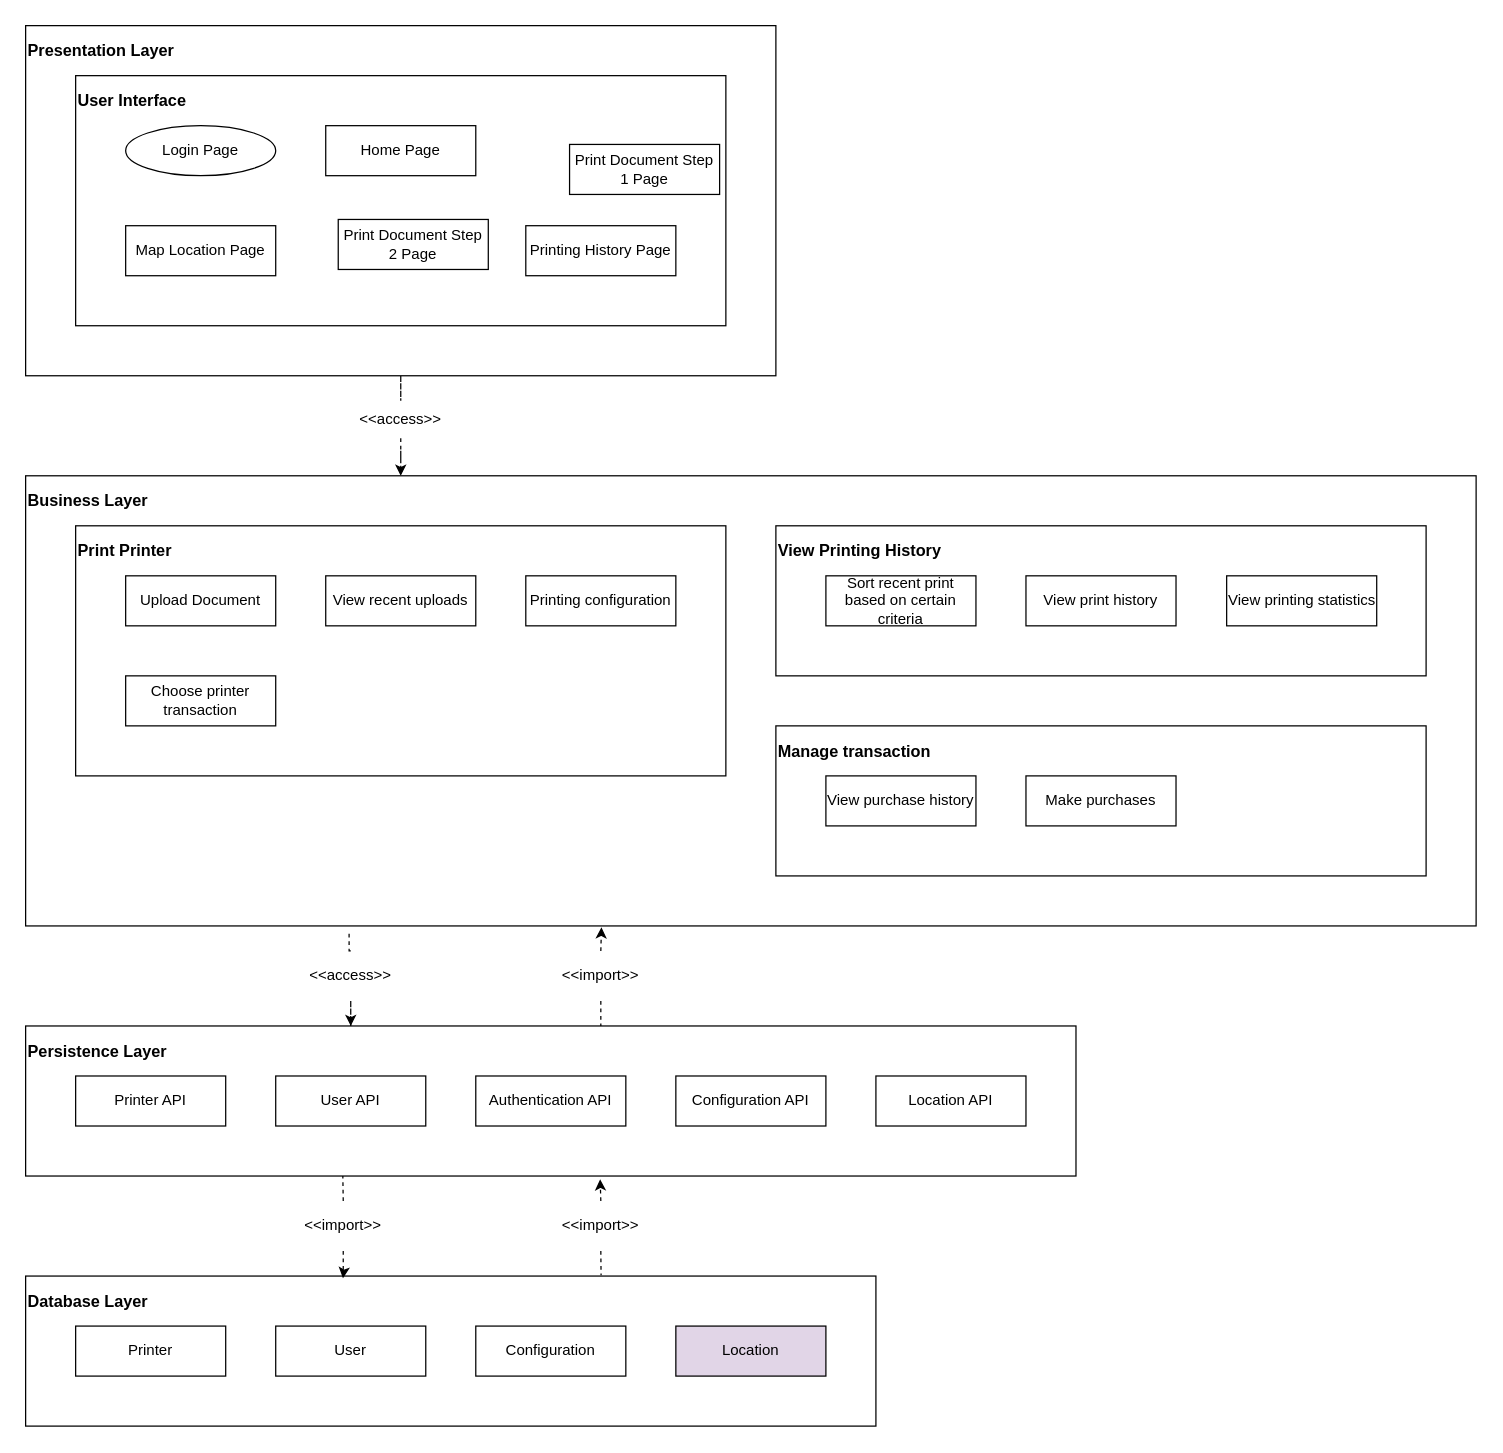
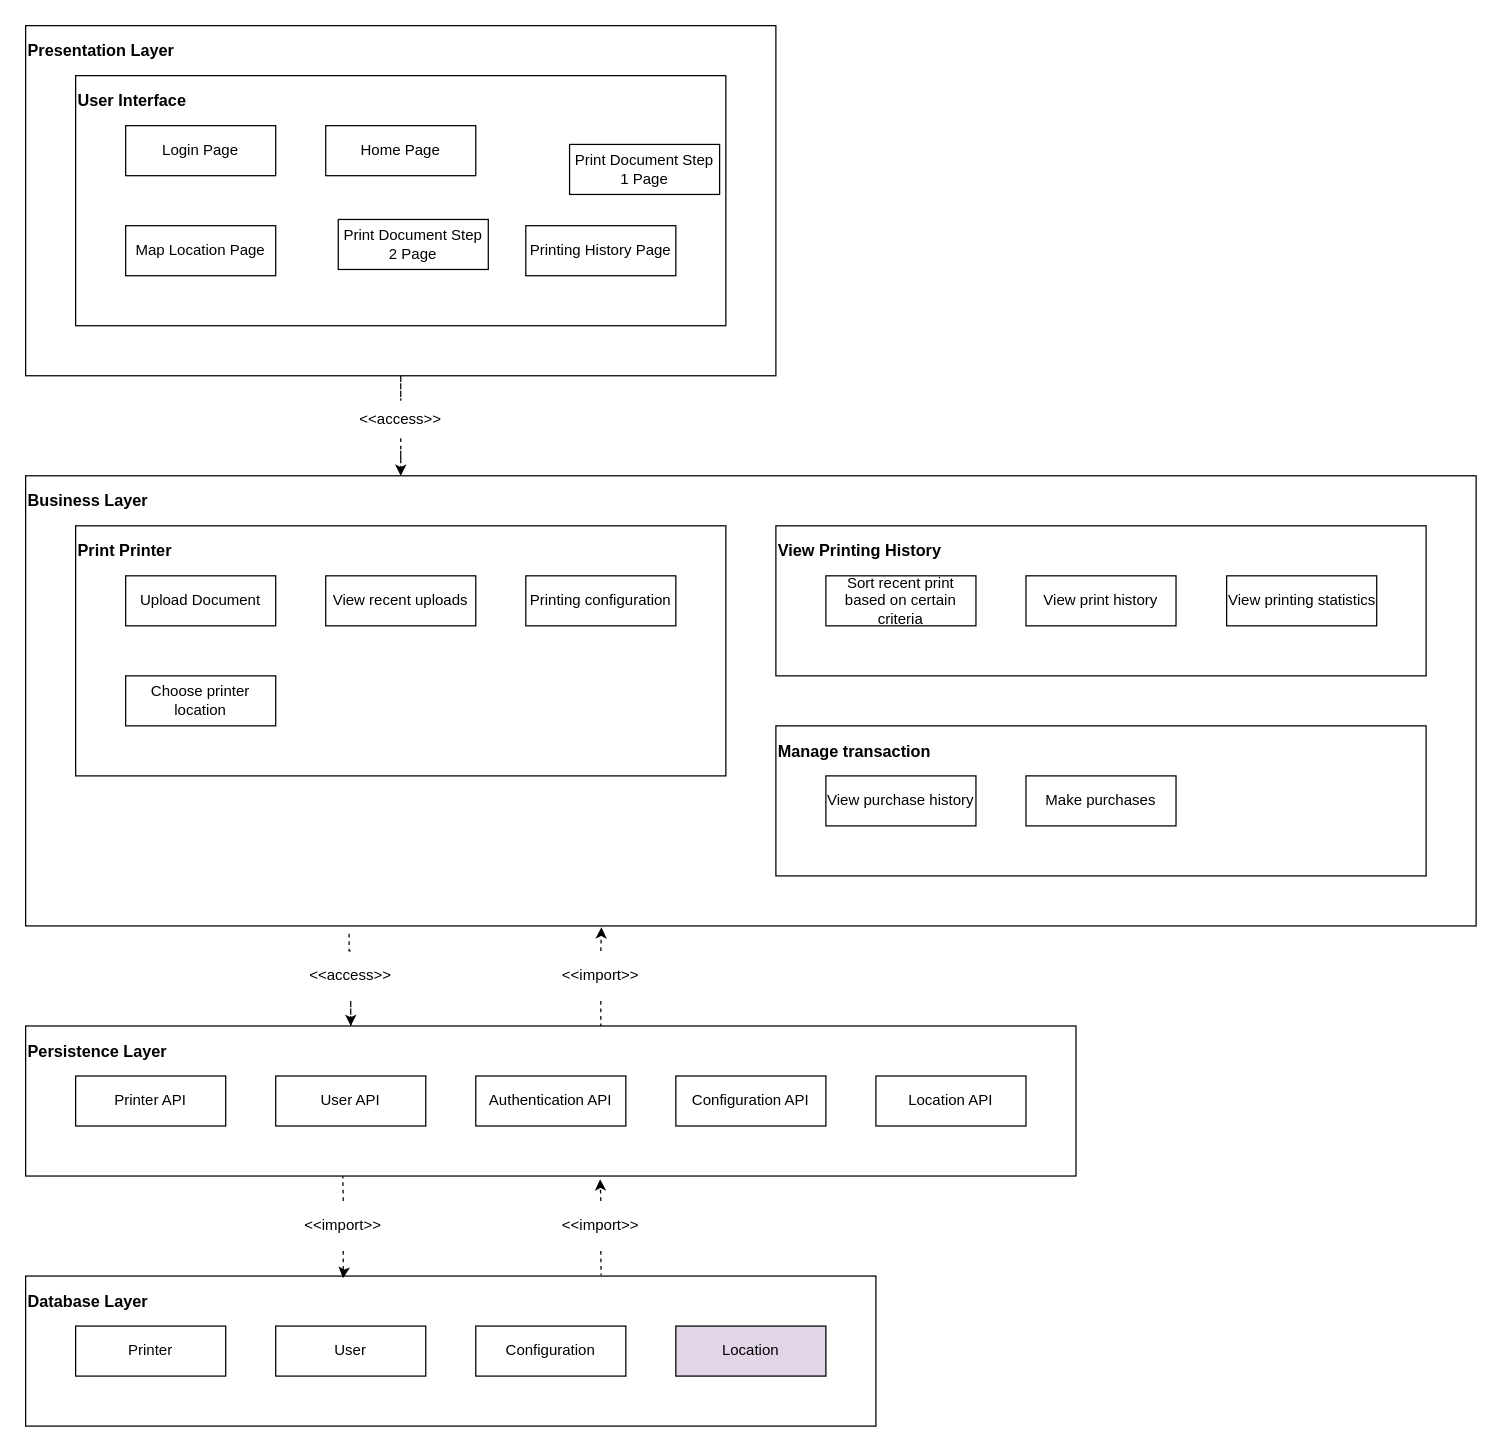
(201, 151) -> (201, 151)
(201, 701) -> (201, 701)
